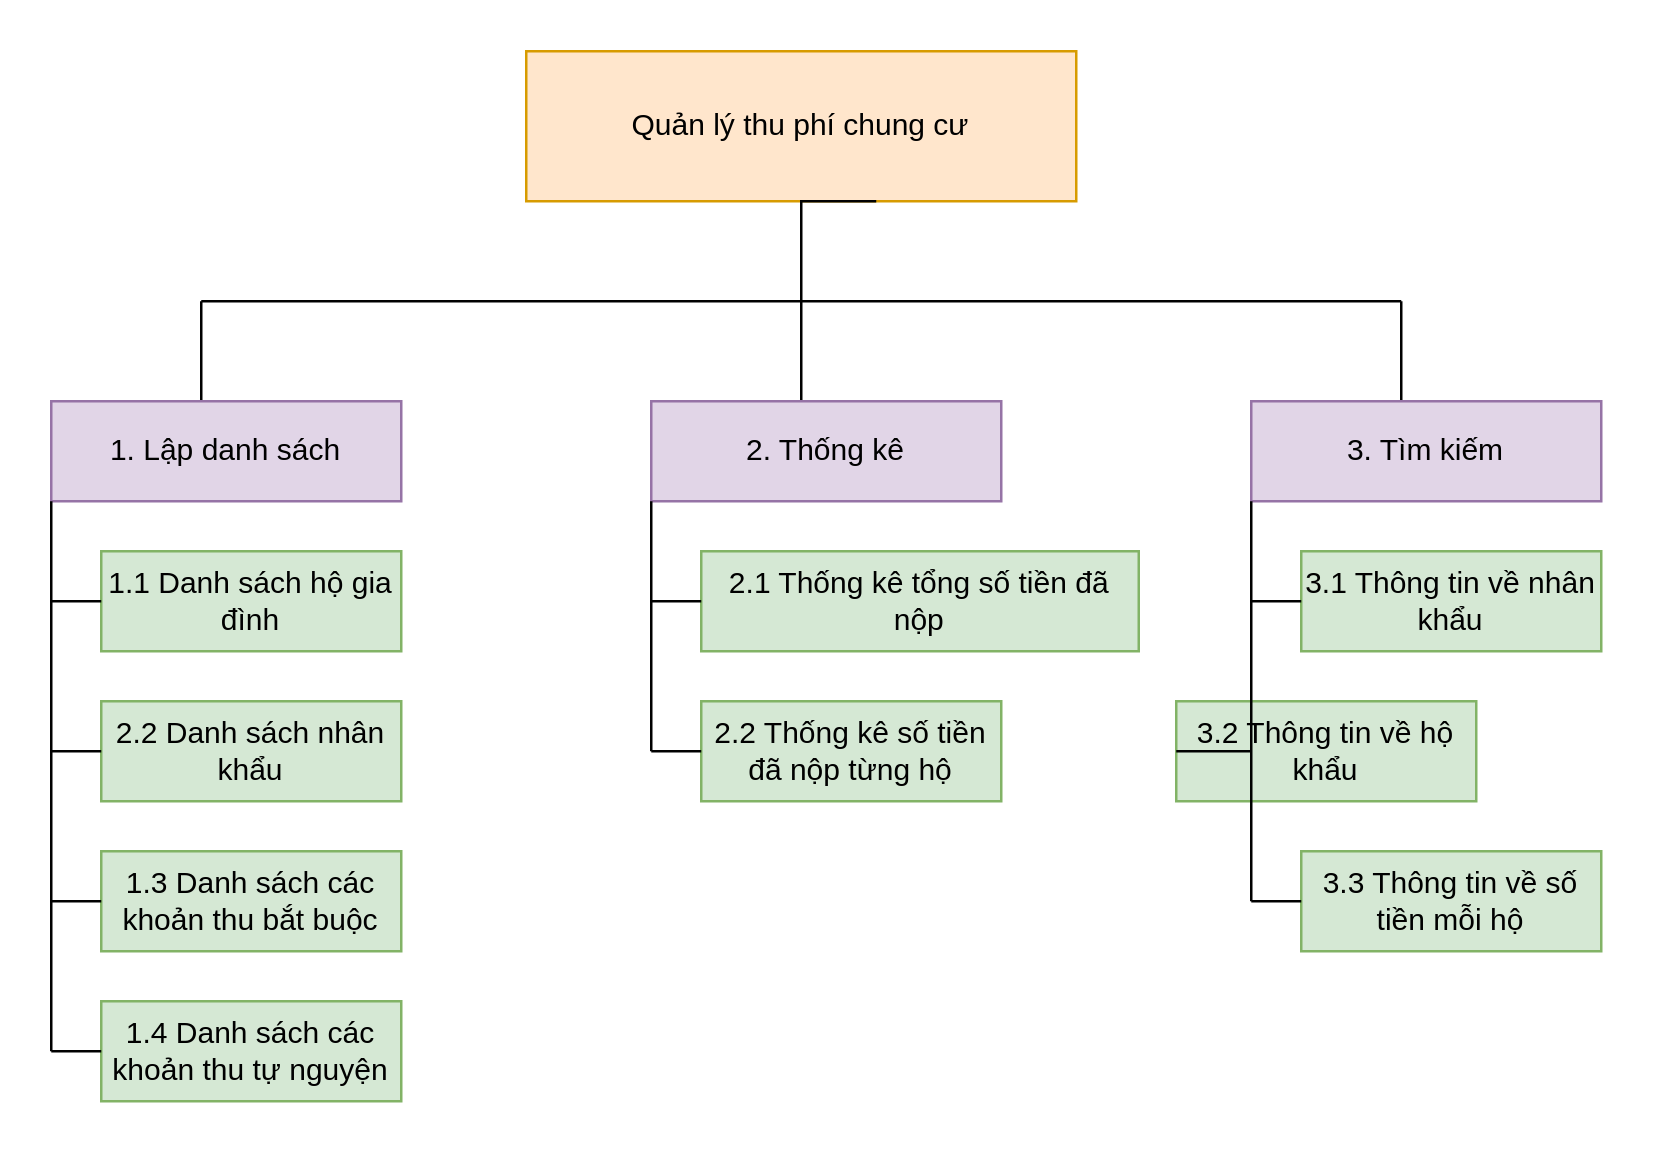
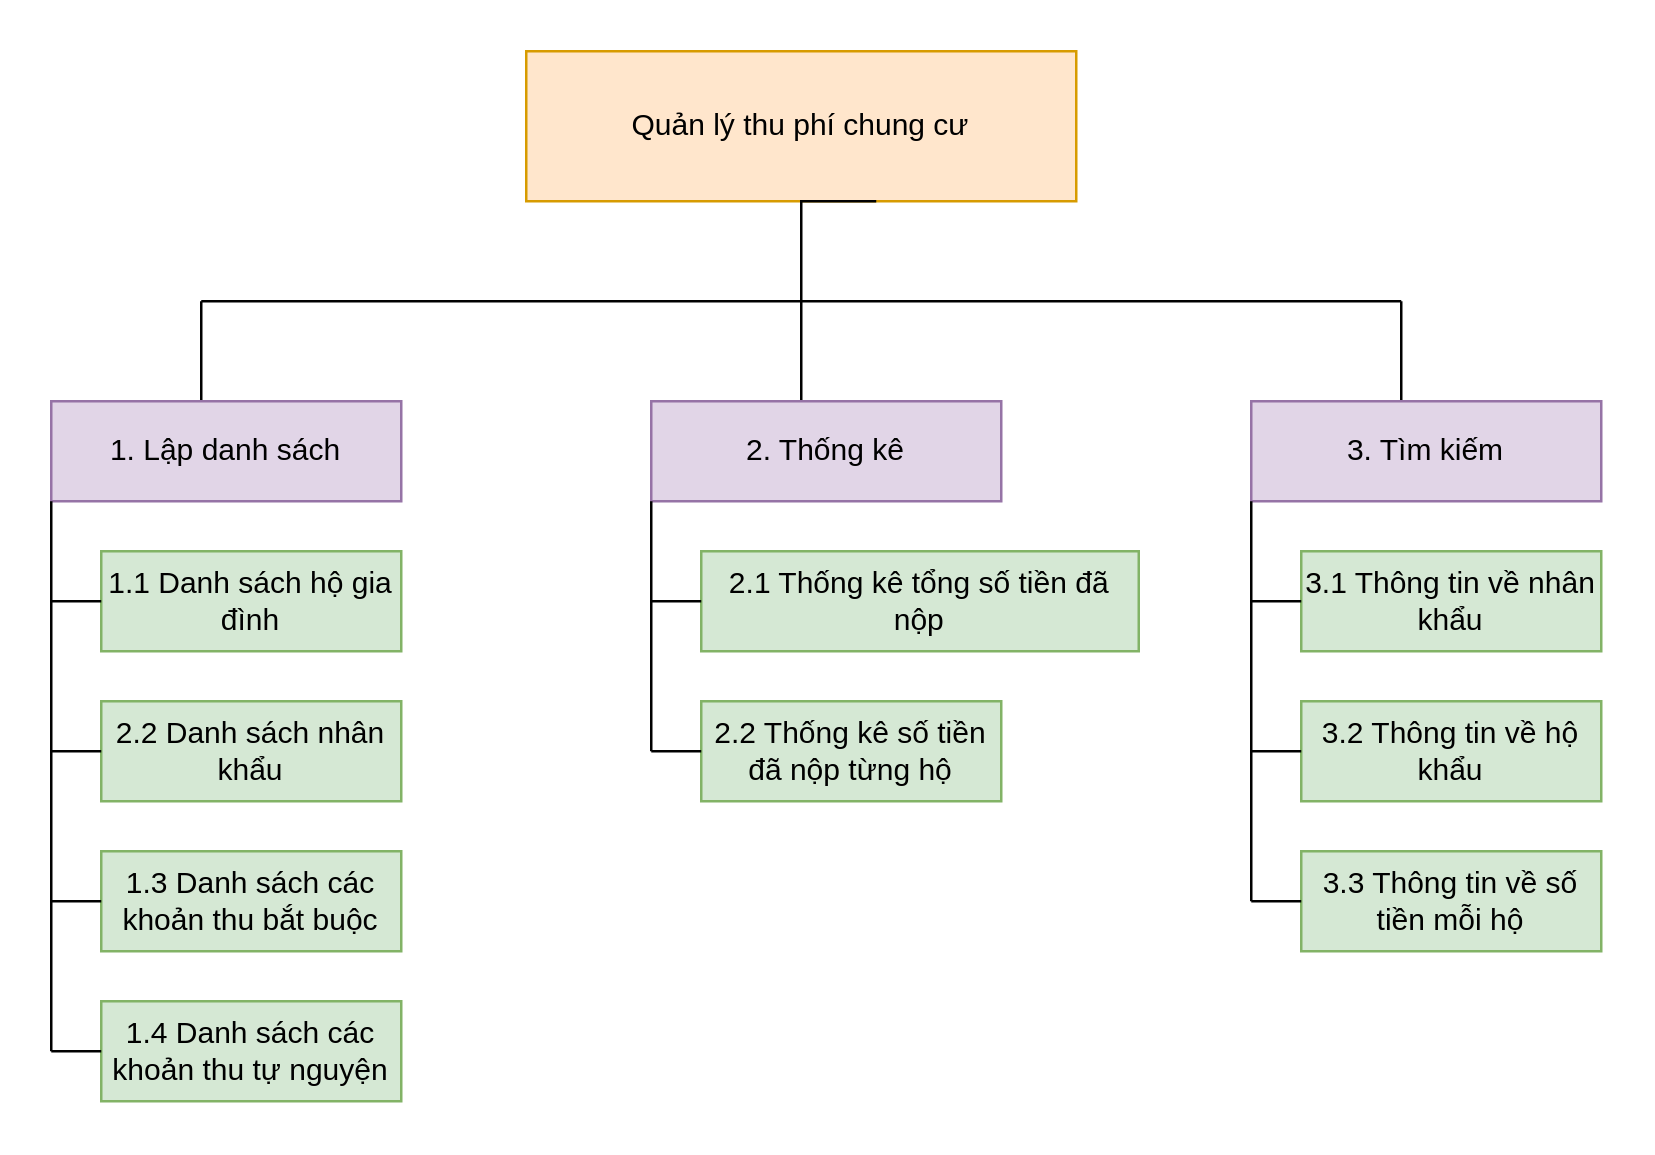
(1326, 751) -> (1451, 751)
